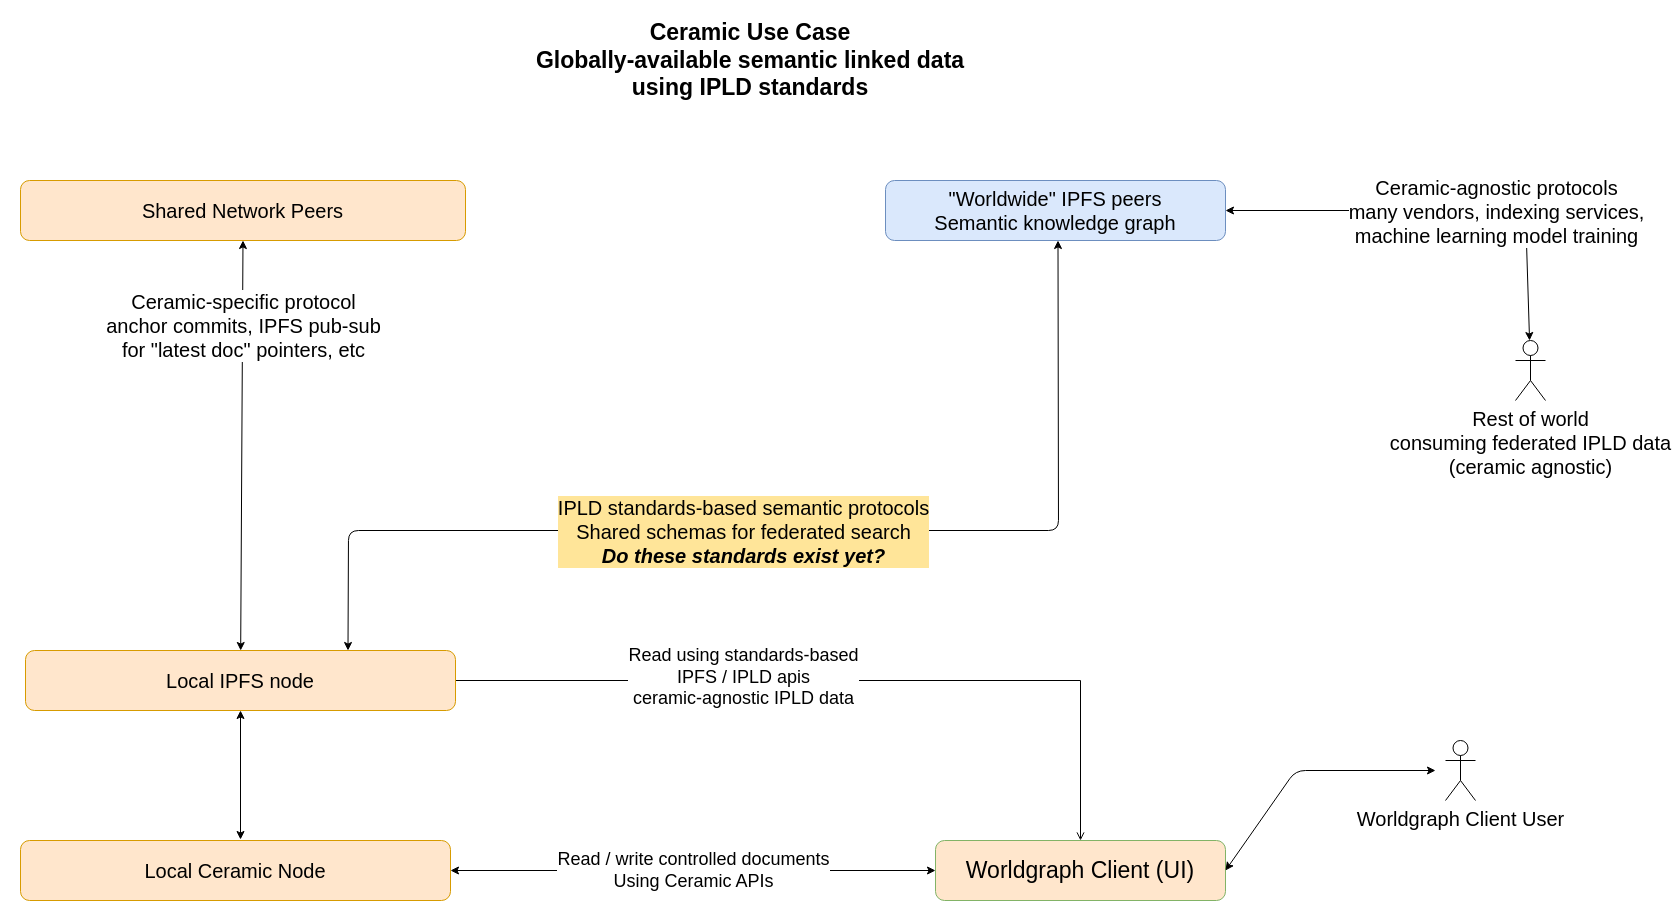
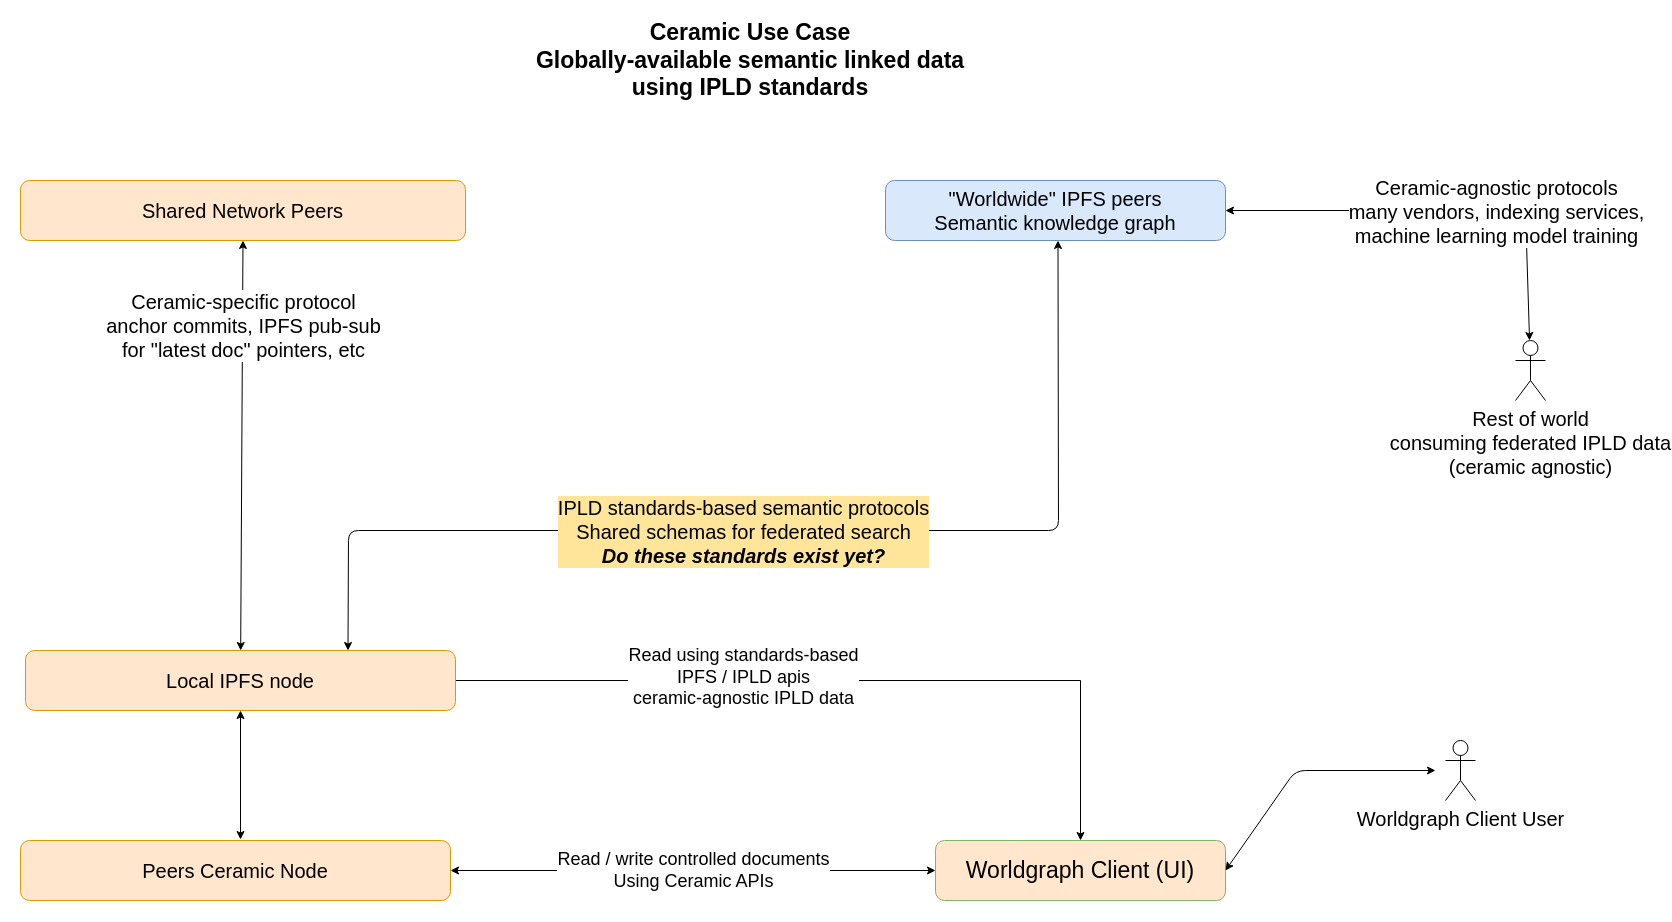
(1081, 834) -> (1081, 832)
(236, 871) -> (236, 871)
